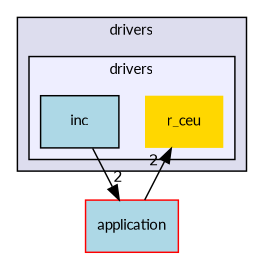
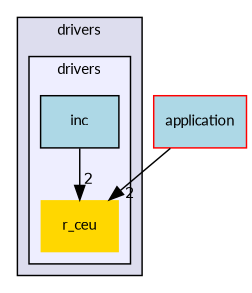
(103, 168) -> (80, 167)
